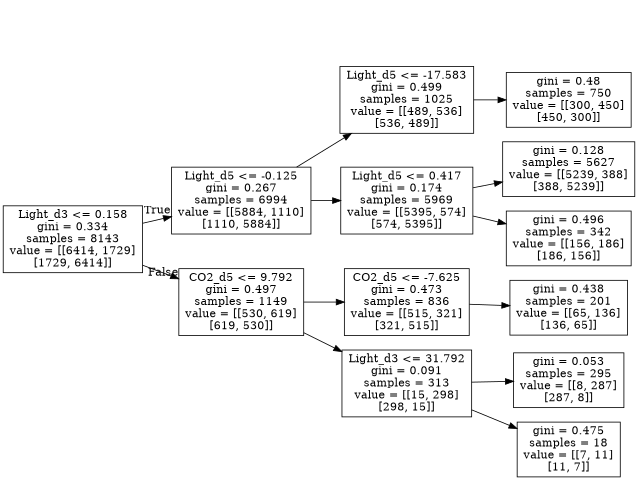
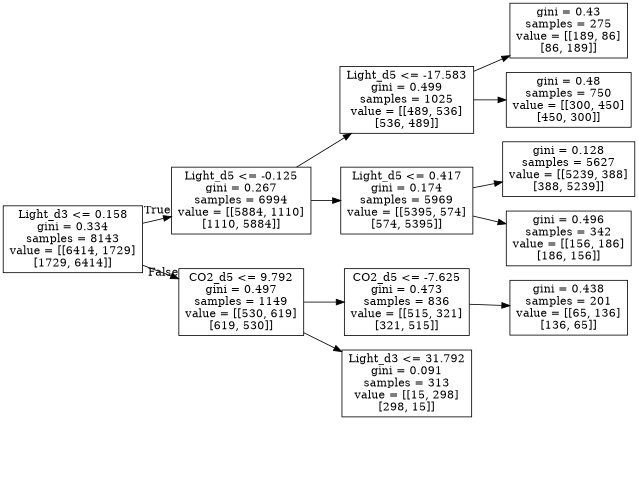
none -> (569, 31)
(569, 380) -> none
(569, 450) -> none
